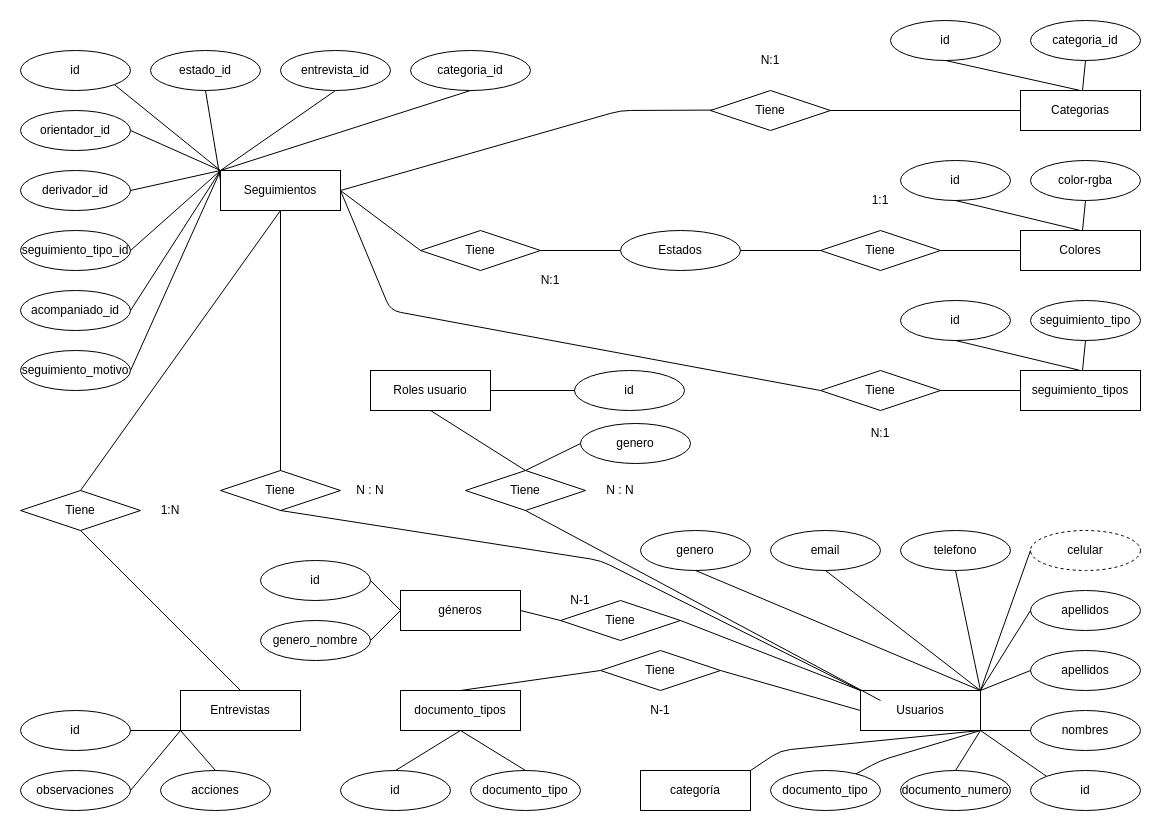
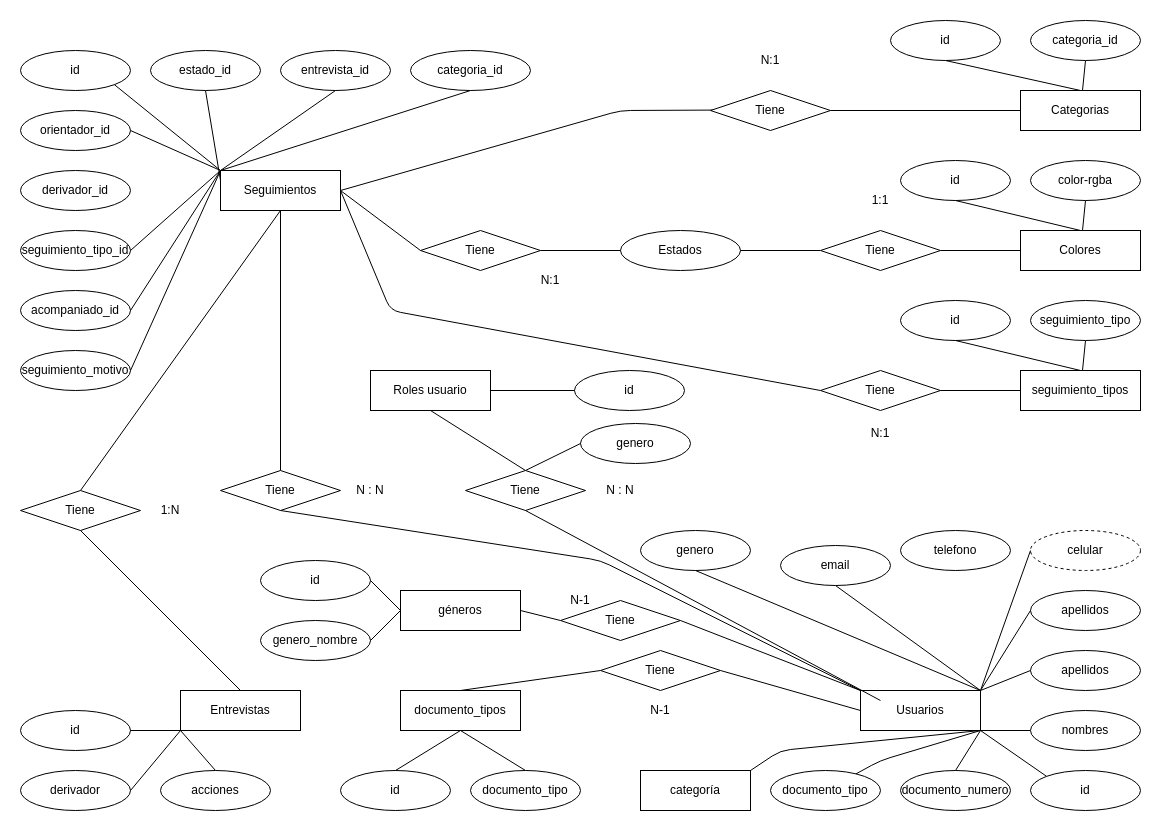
(173, 181) -> none
(826, 551) -> (836, 566)
(968, 629) -> none
(76, 791) -> (76, 791)
